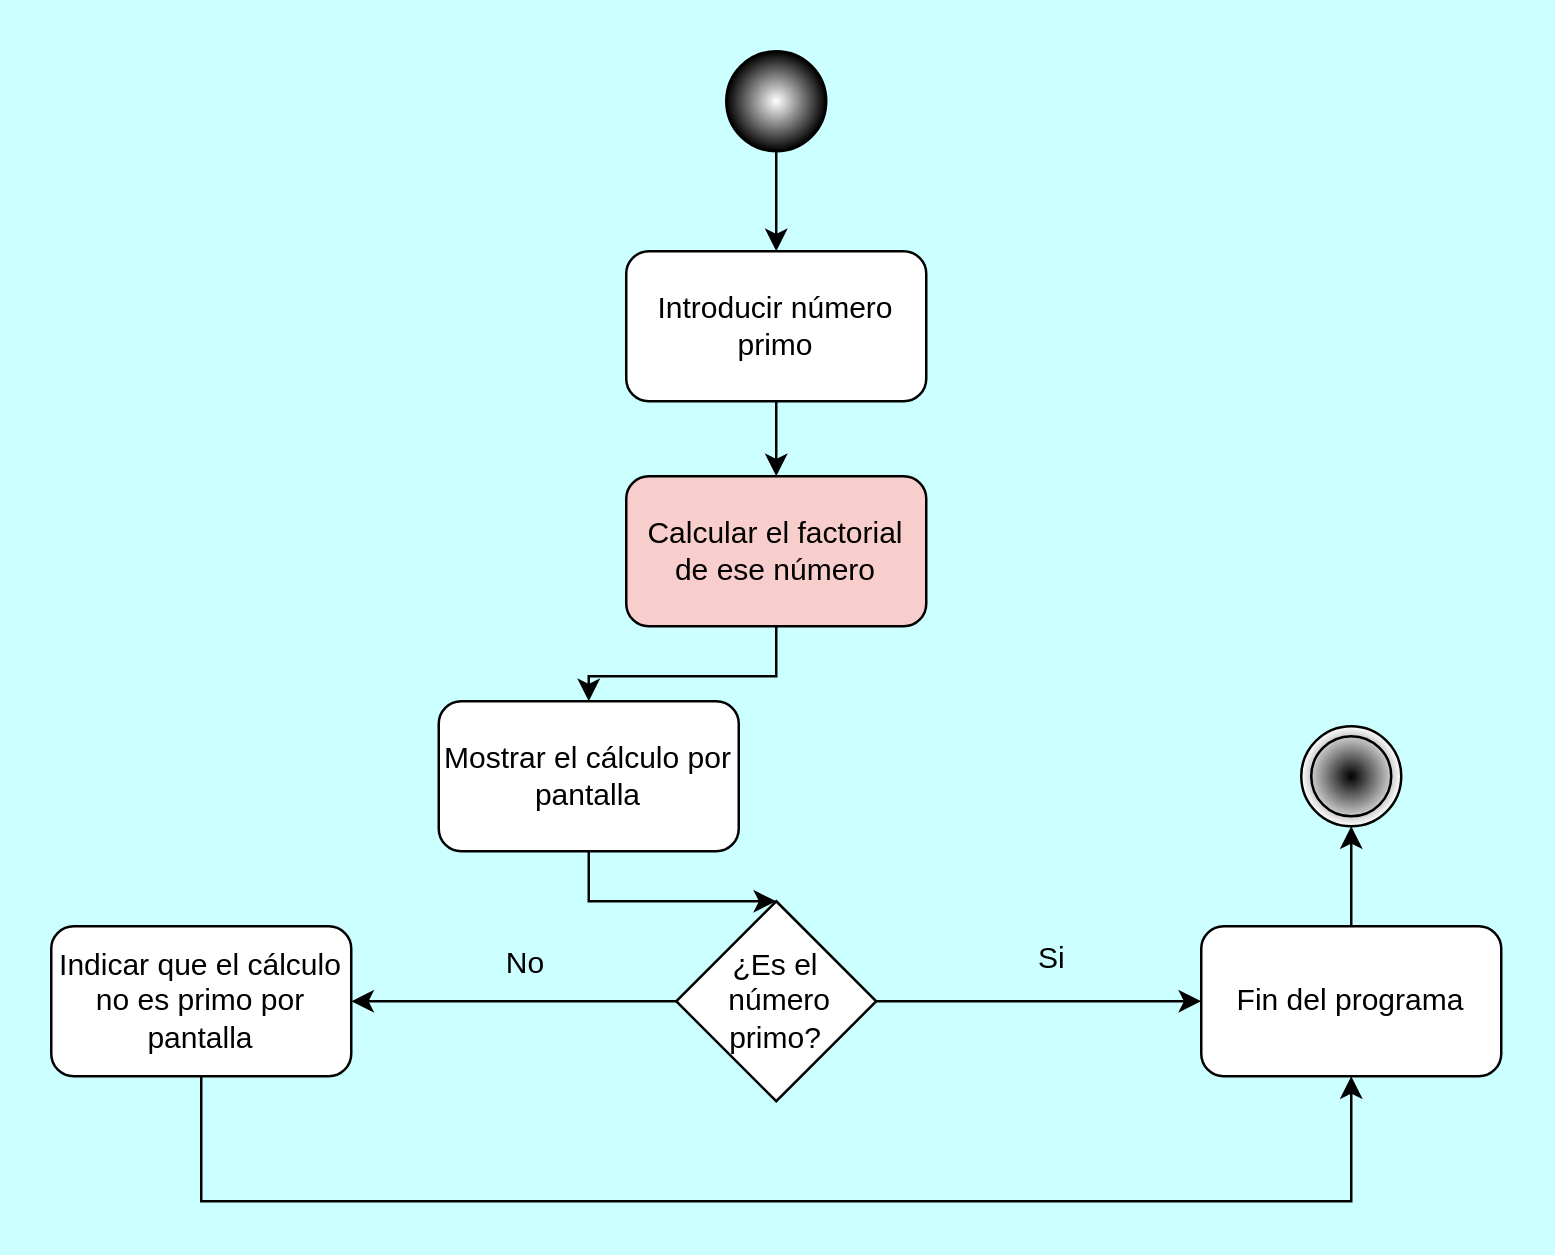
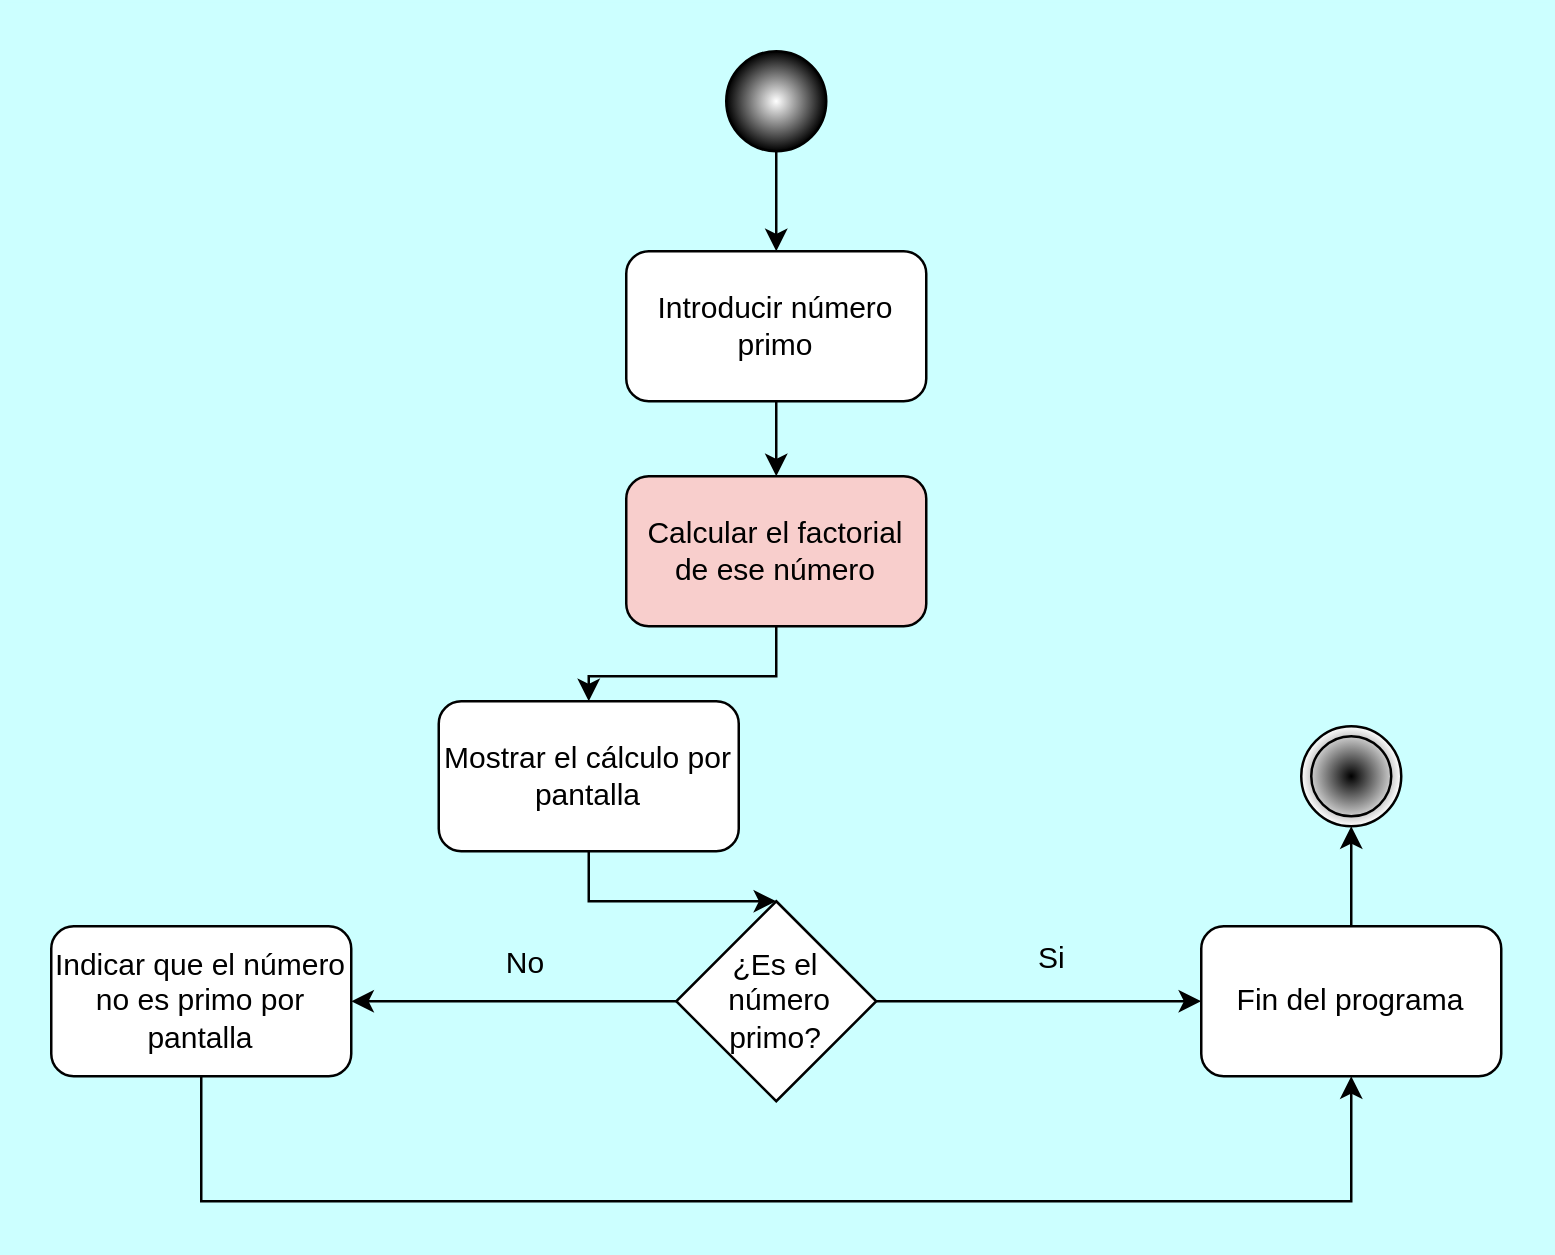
(201, 1001) -> (201, 1001)
